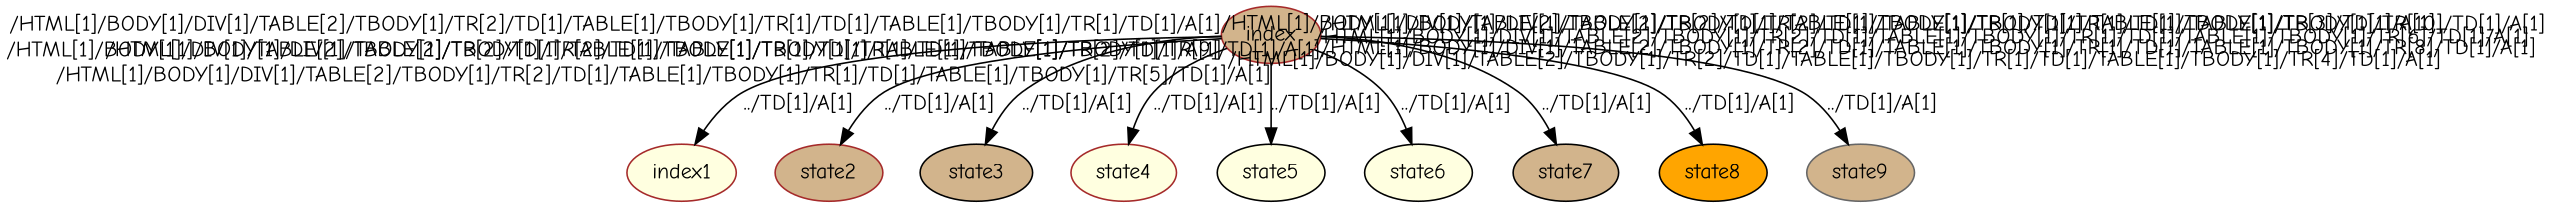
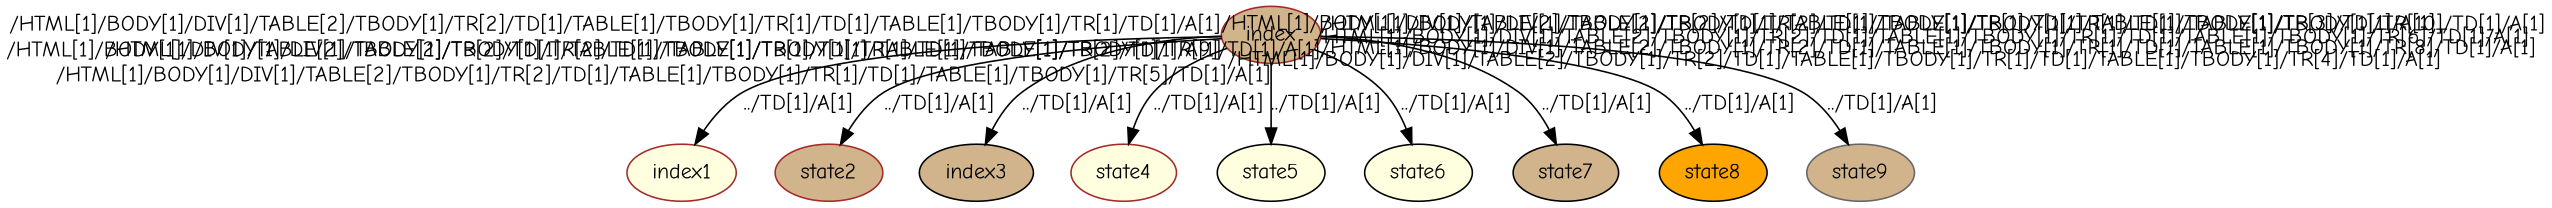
(976, 173) -> (976, 173)
